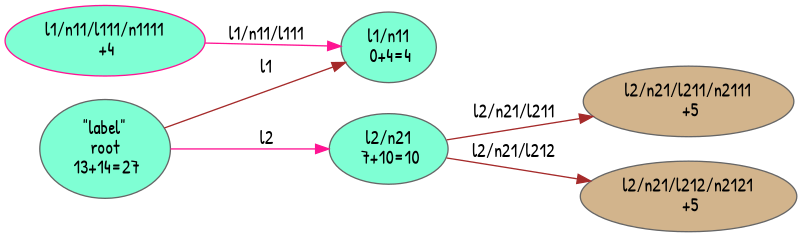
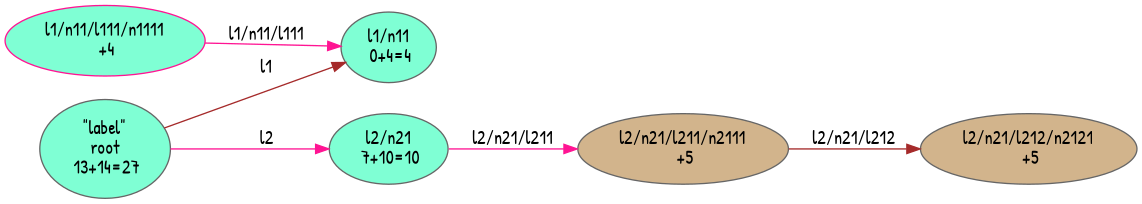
(513, 129) -> (506, 149)
(512, 168) -> (848, 149)
